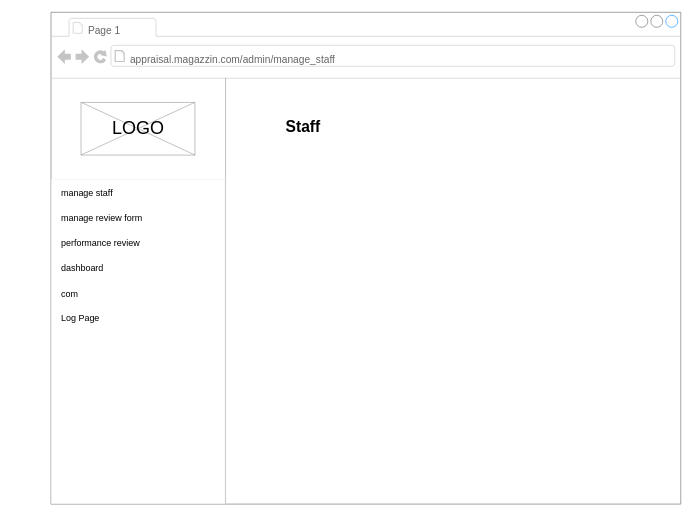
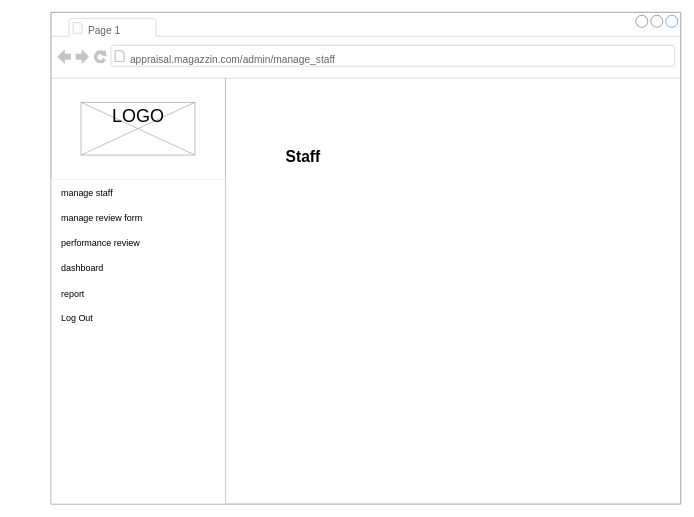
(303, 127) -> (303, 157)
(139, 131) -> (139, 119)
(68, 294) -> (76, 294)
(80, 318) -> (77, 318)
